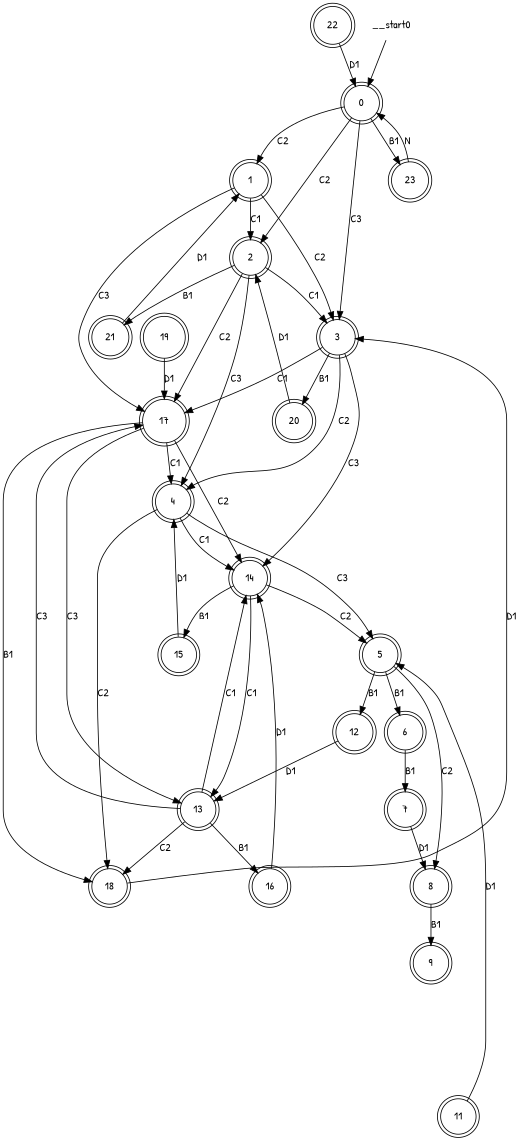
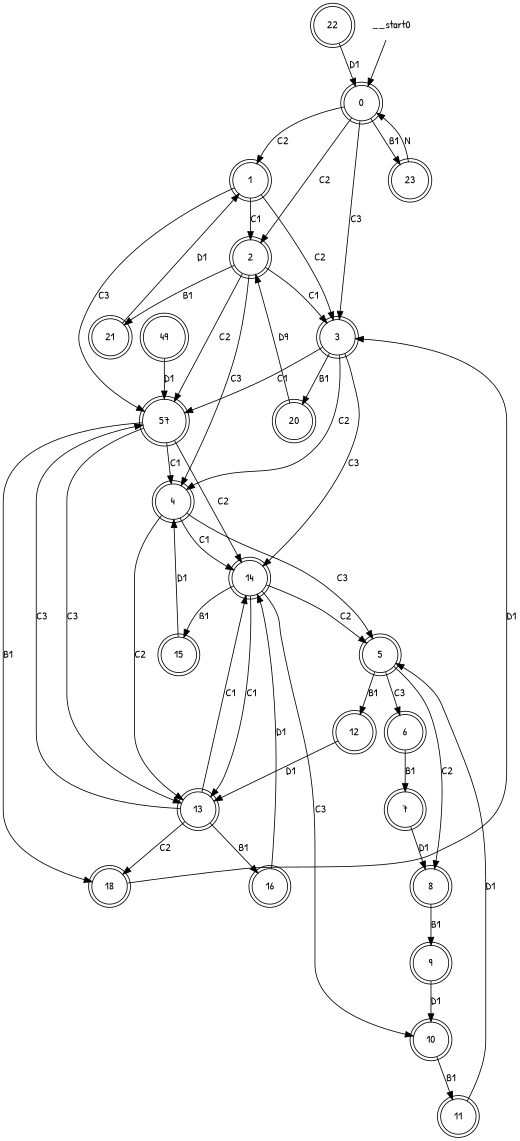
(164, 337) -> (164, 337)
(284, 337) -> (284, 337)
(164, 421) -> (164, 421)
(97, 672) -> (135, 659)
(400, 693) -> (400, 693)
none -> (431, 1040)
